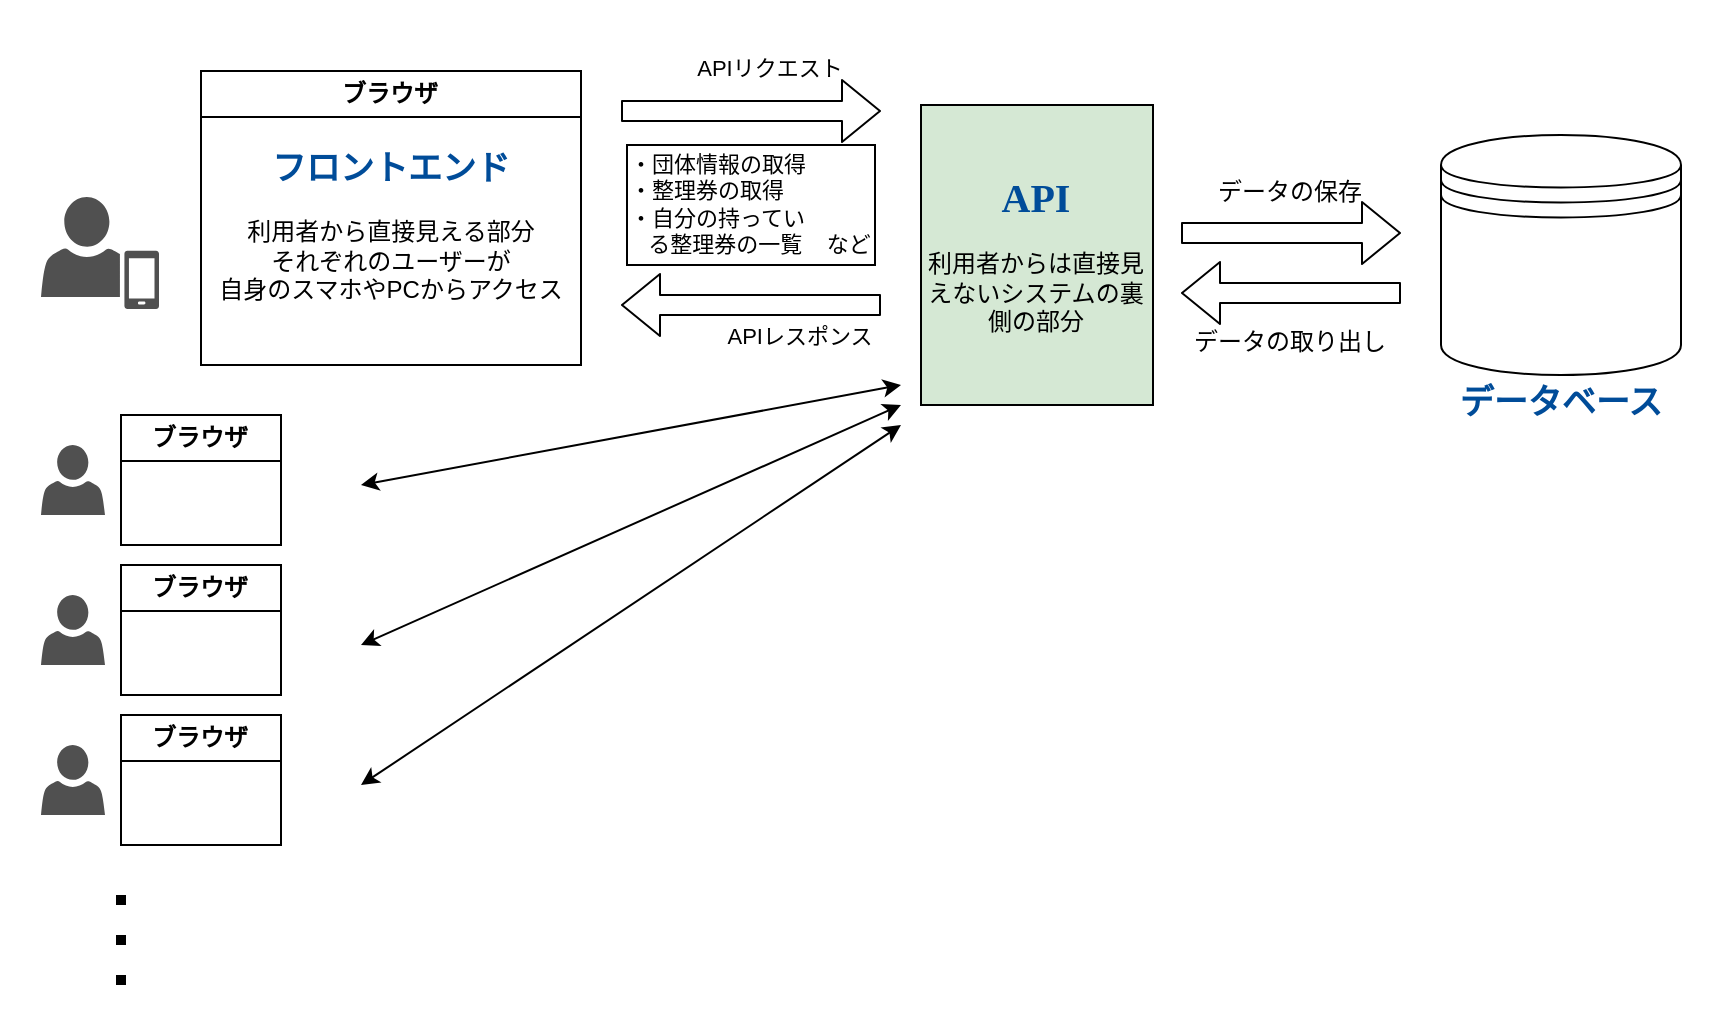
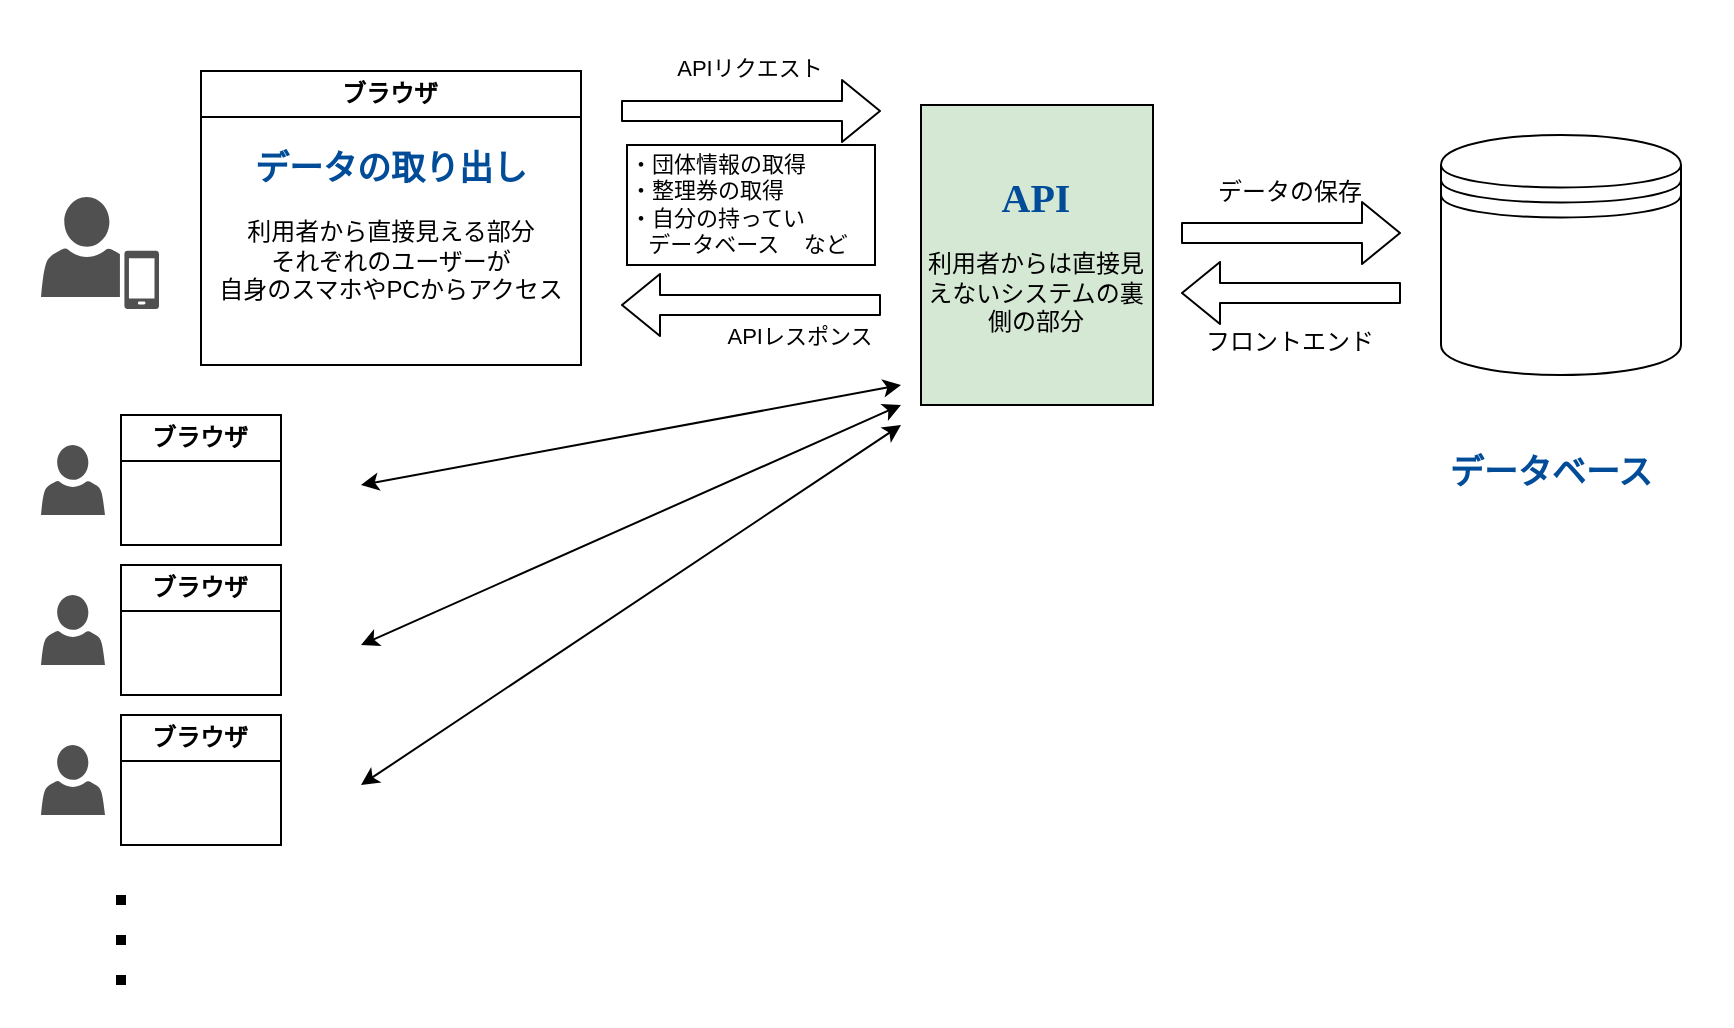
(771, 68) -> (751, 68)
(749, 205) -> (738, 205)
(392, 227) -> (392, 227)
(1291, 343) -> (1291, 343)
(1561, 405) -> (1551, 475)
